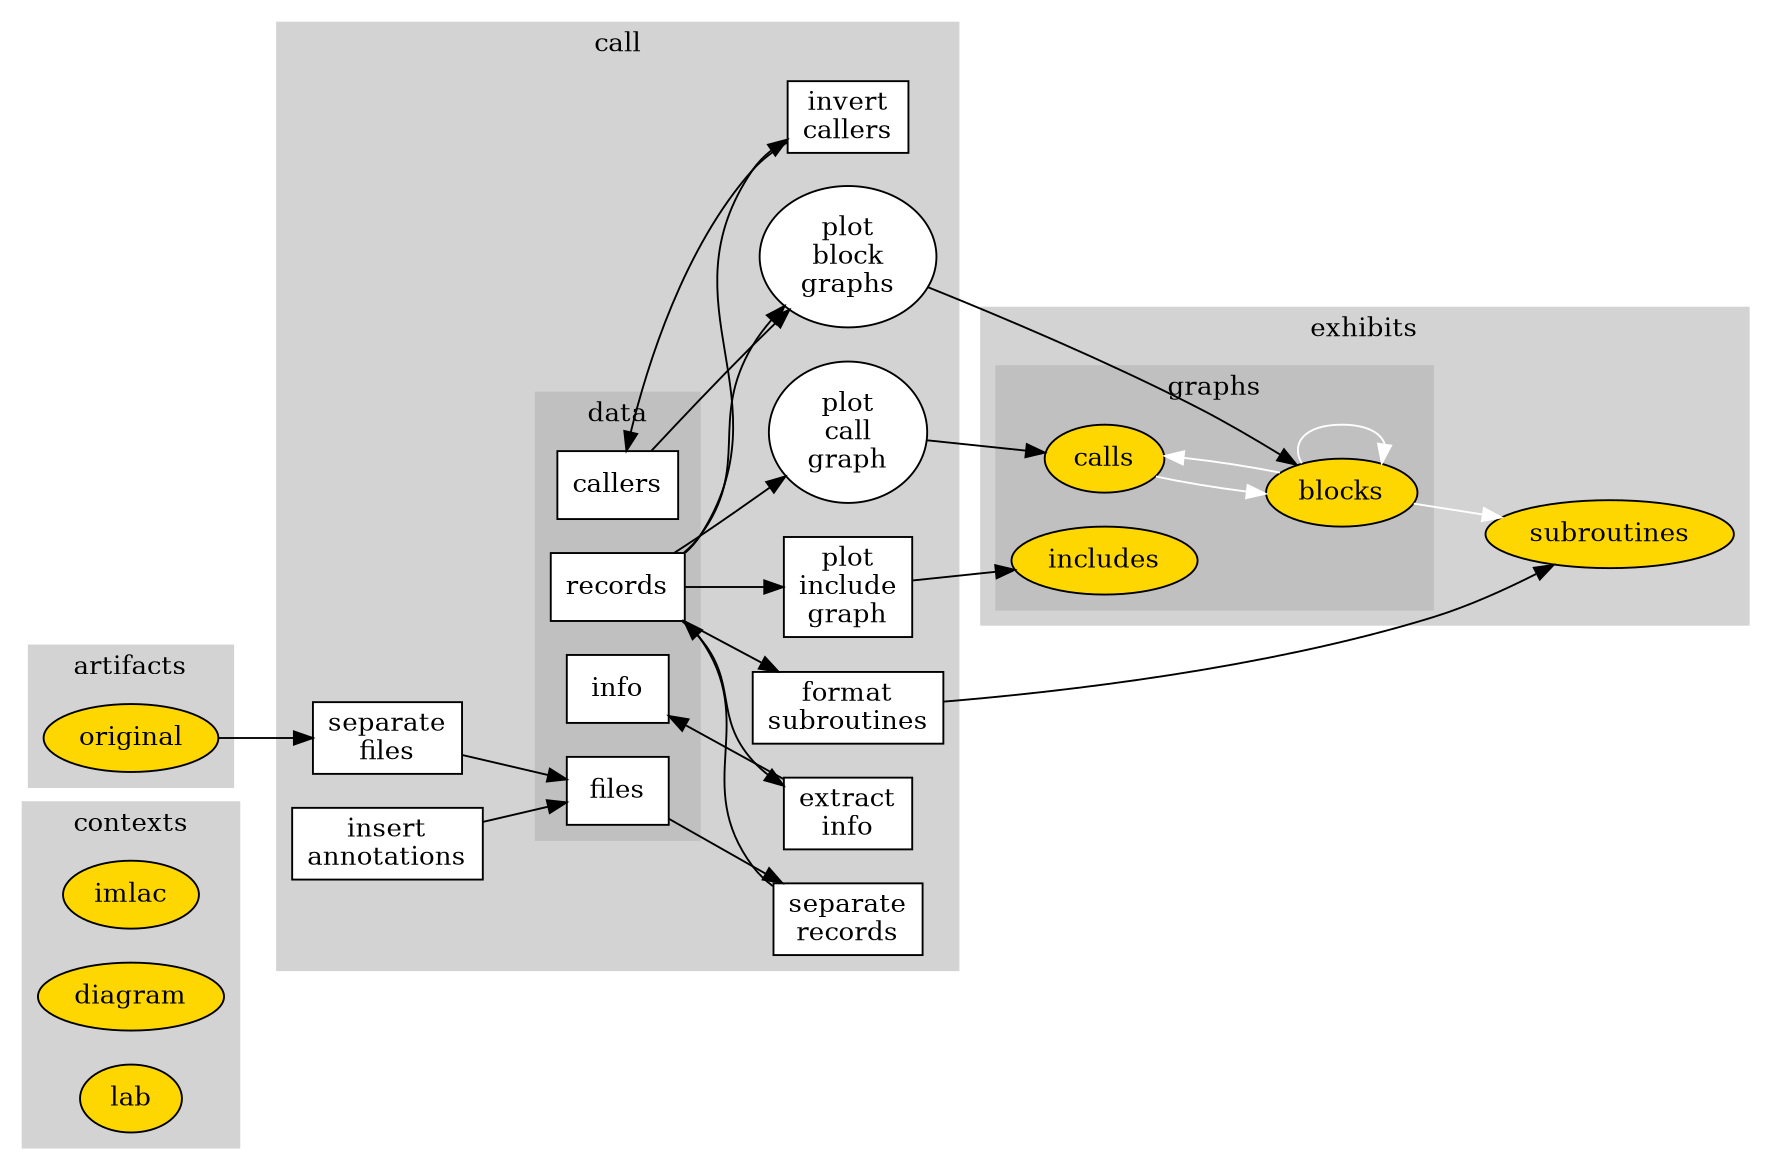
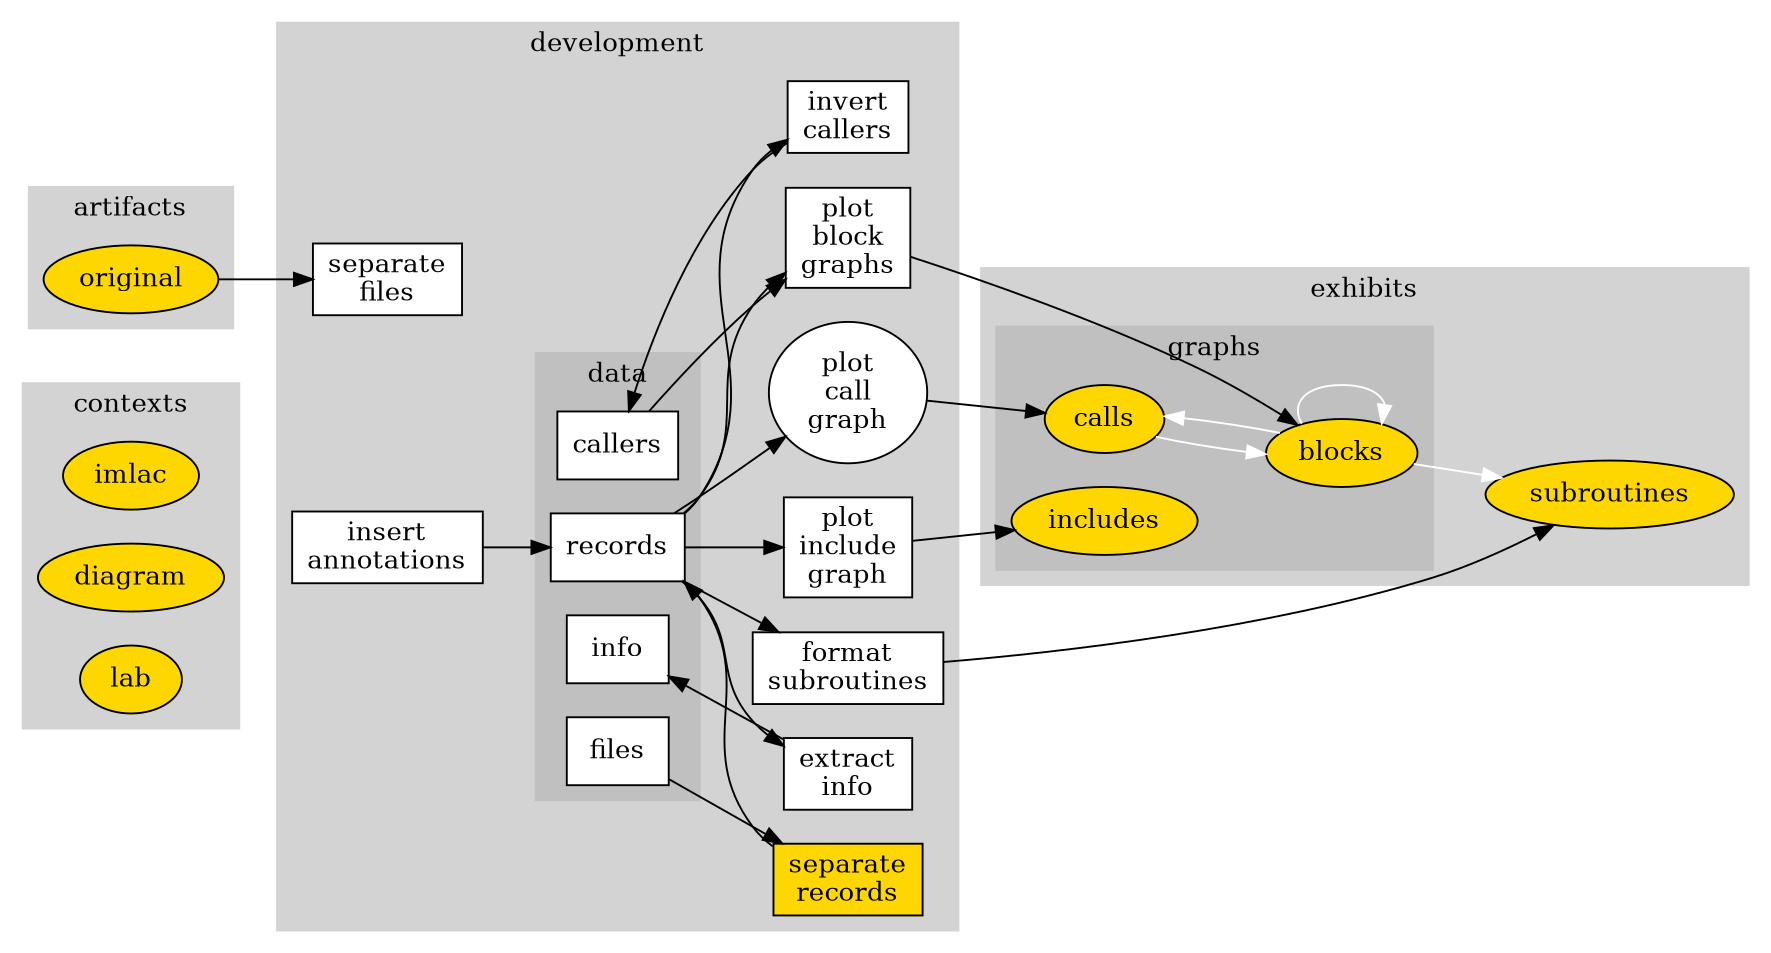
(618, 44) -> (618, 44)
(848, 257) -> (848, 238)
(505, 765) -> none
(515, 814) -> (507, 547)
(848, 919) -> (848, 880)
